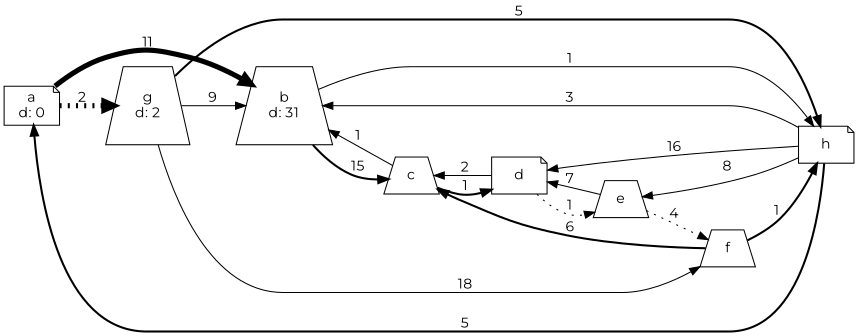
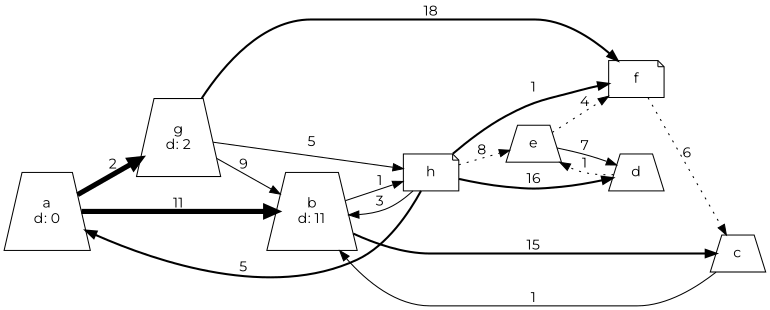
(513, 20) -> (303, 155)
(32, 106) -> (47, 211)
(82, 106) -> (104, 179)
(284, 106) -> (312, 211)
(678, 155) -> (531, 189)
(468, 176) -> none
(519, 176) -> (636, 172)
(727, 182) -> (479, 159)
(464, 195) -> none
(786, 213) -> (520, 109)
(573, 236) -> (685, 162)
(728, 248) -> (636, 79)
(386, 293) -> (395, 20)
